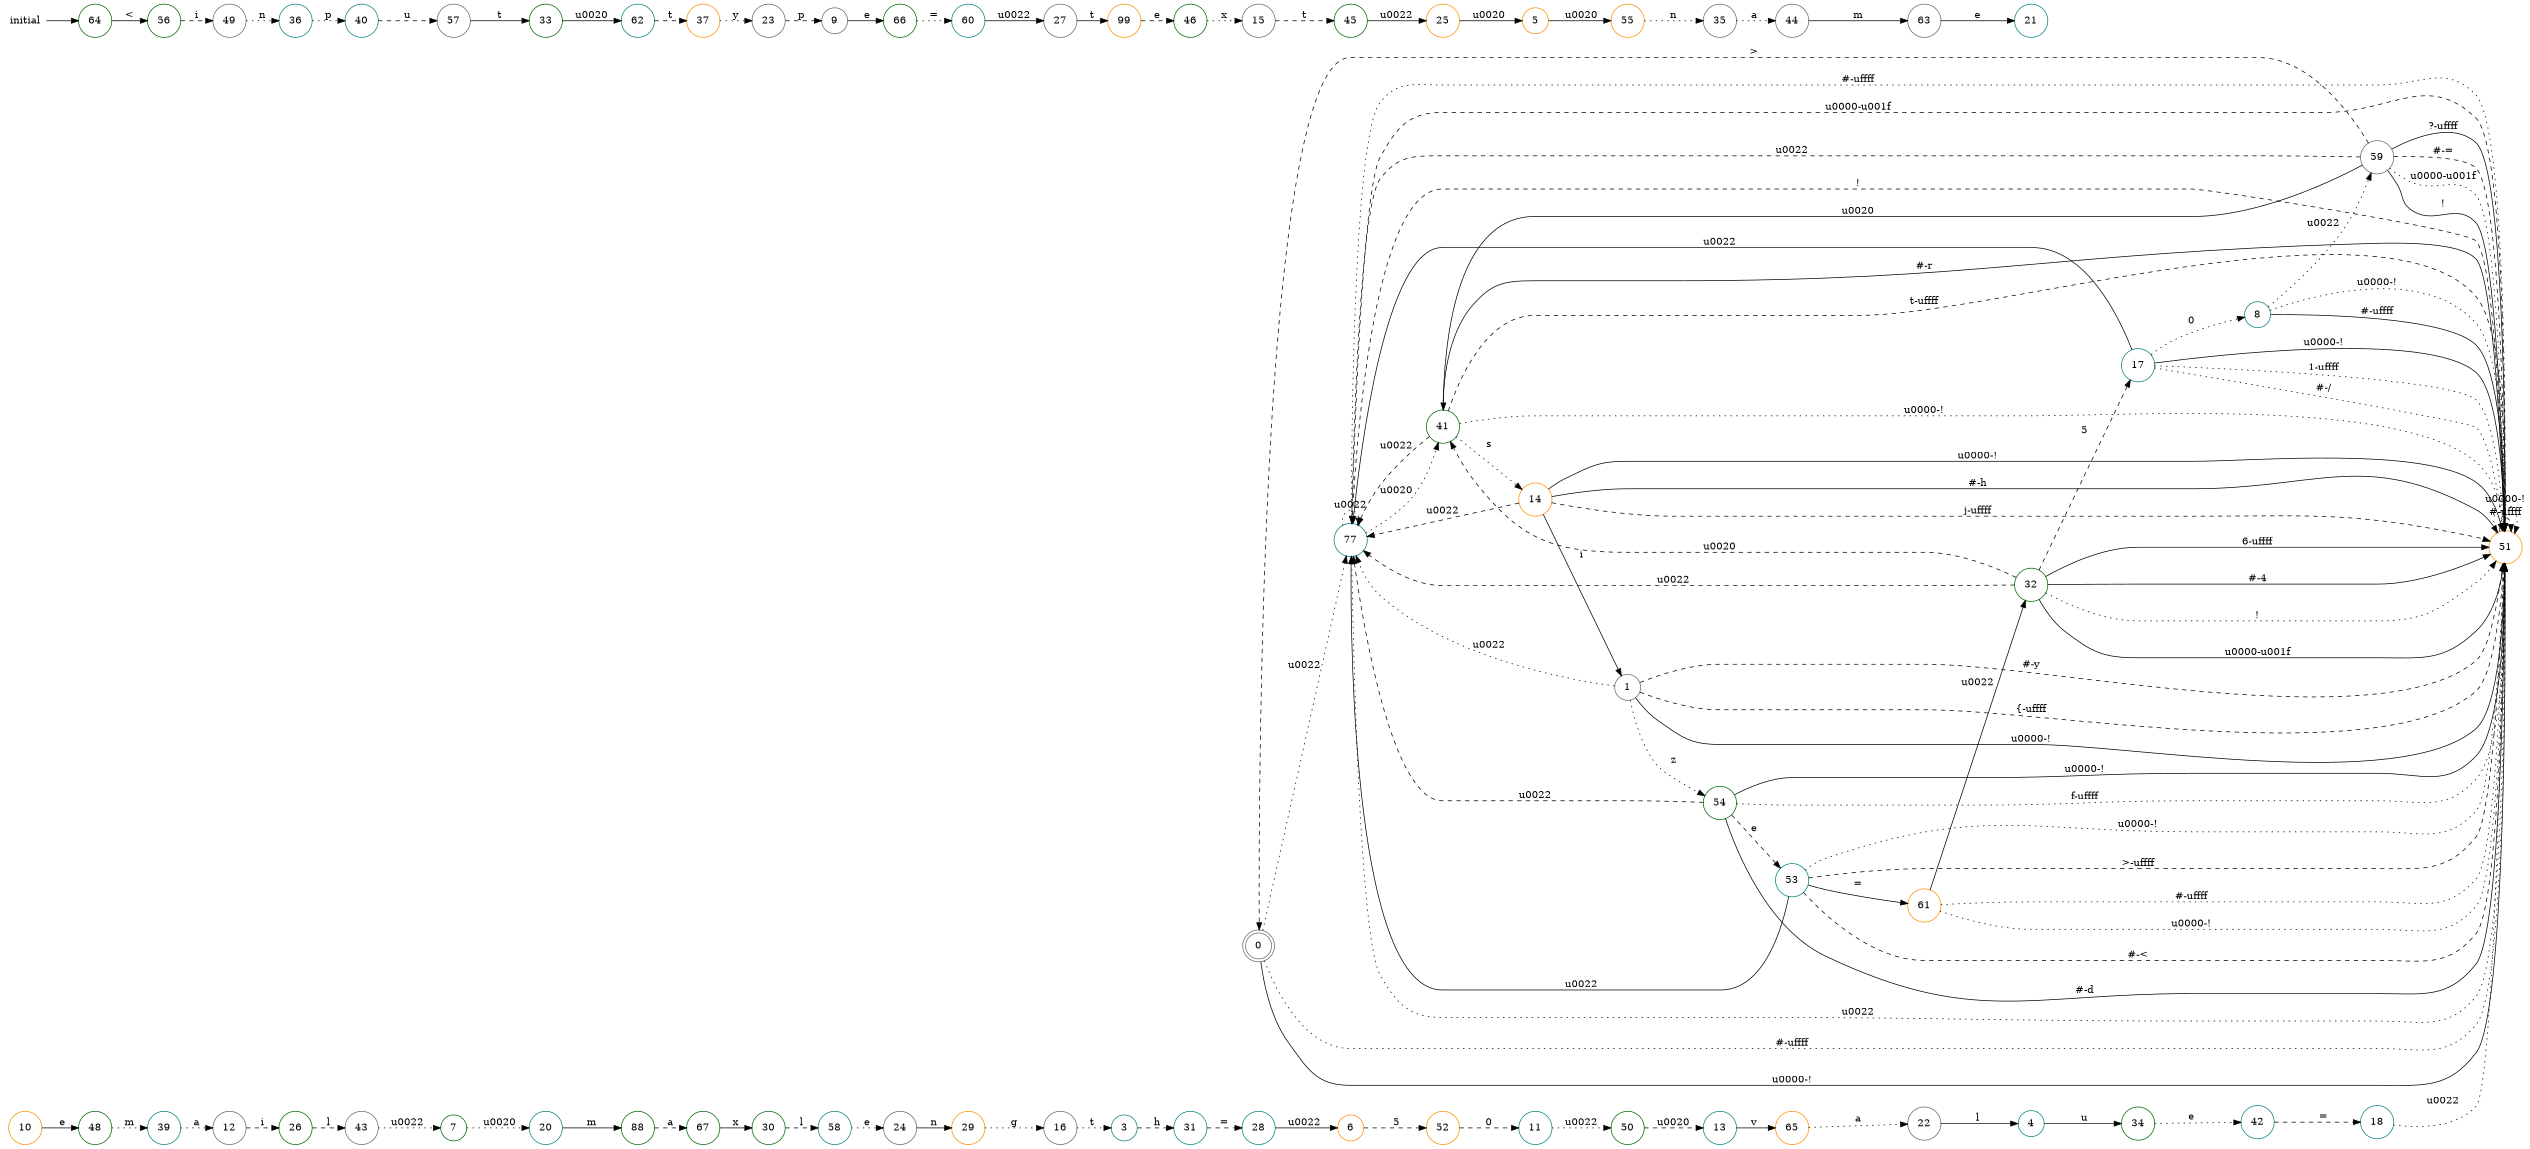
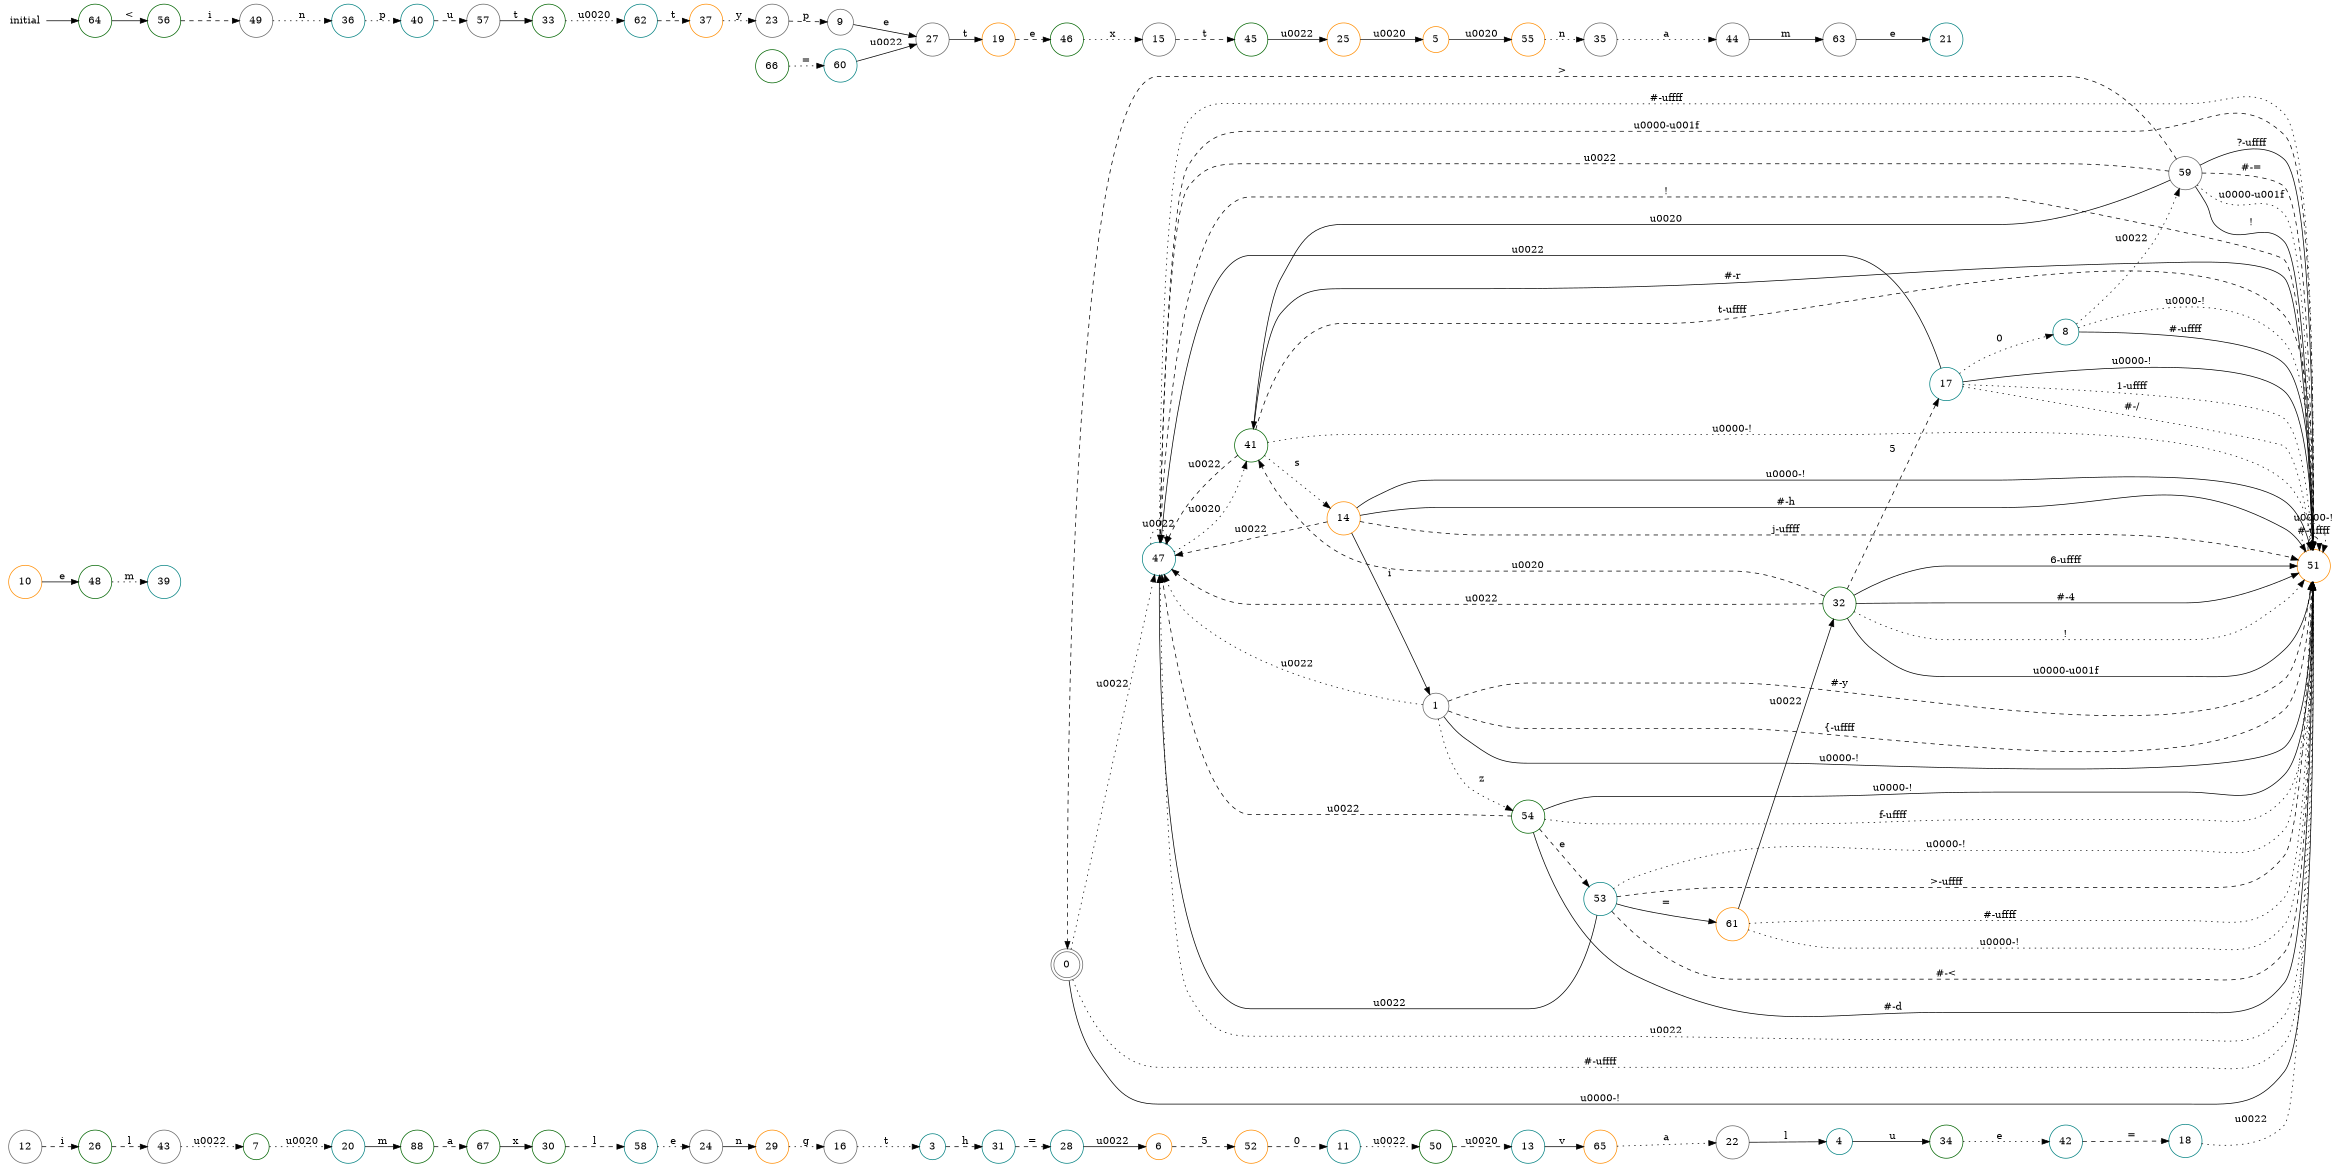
(588, 21) -> (591, 21)
(862, 21) -> (881, 30)
(1124, 21) -> (999, 40)
(1351, 540) -> (1159, 559)
(193, 1128) -> none
